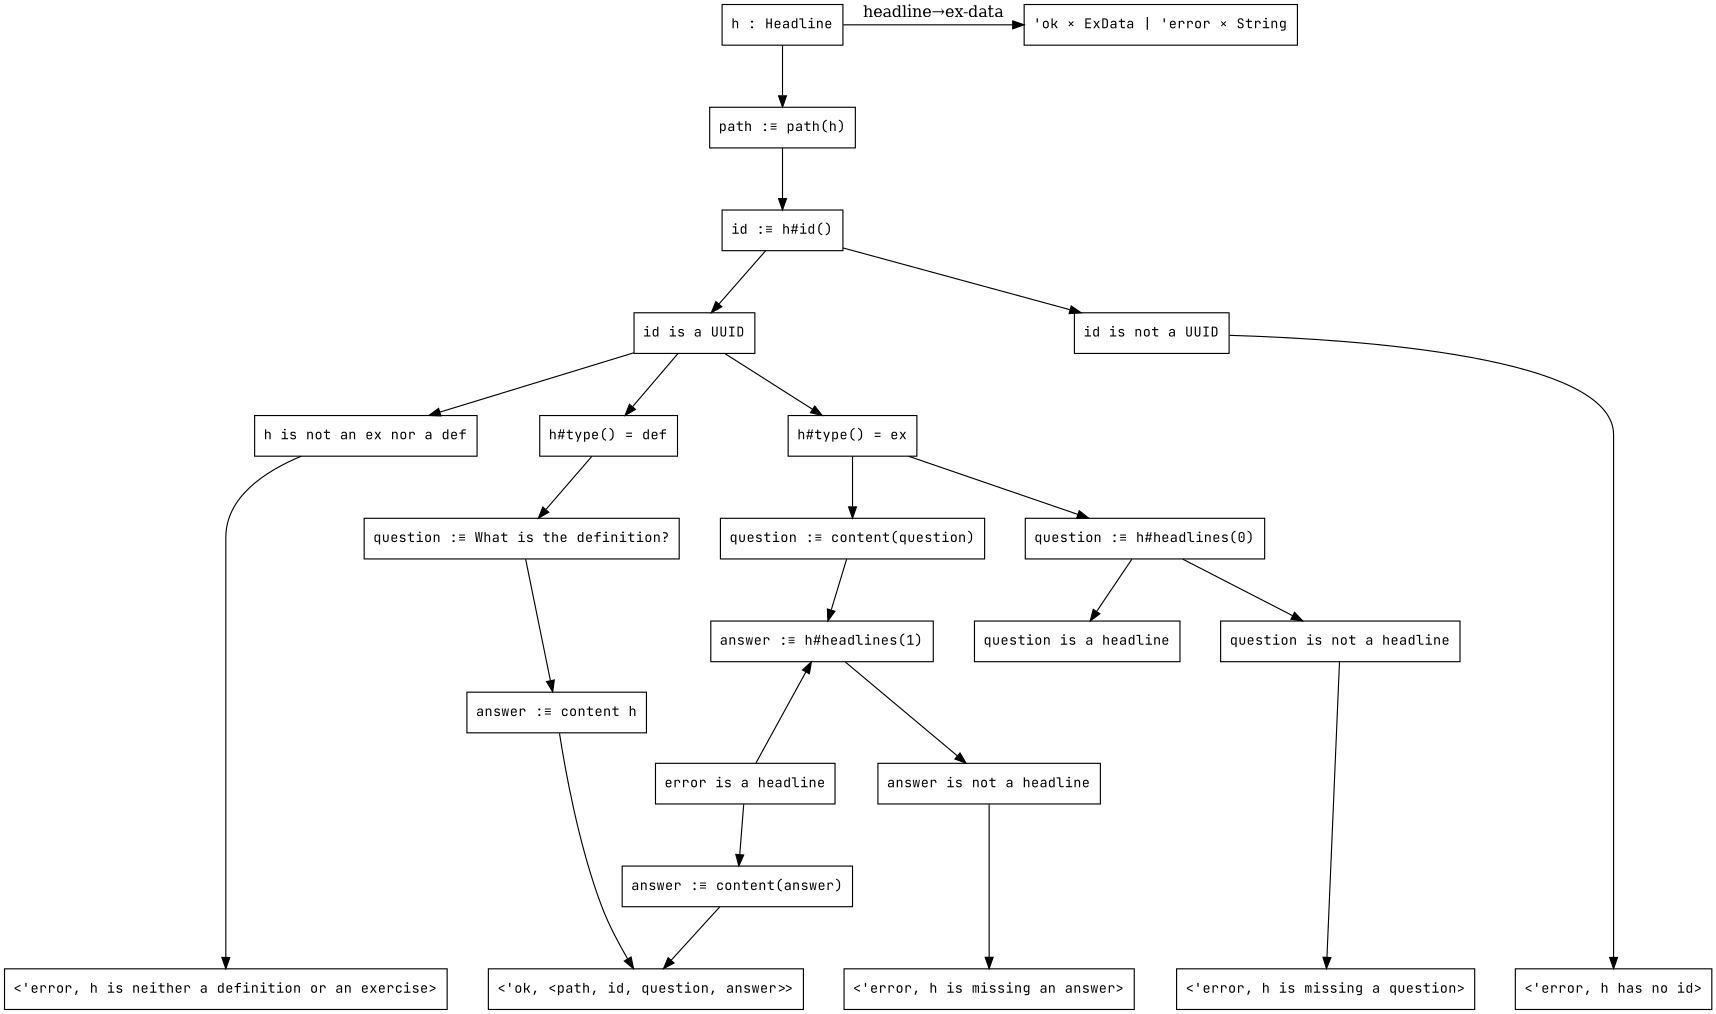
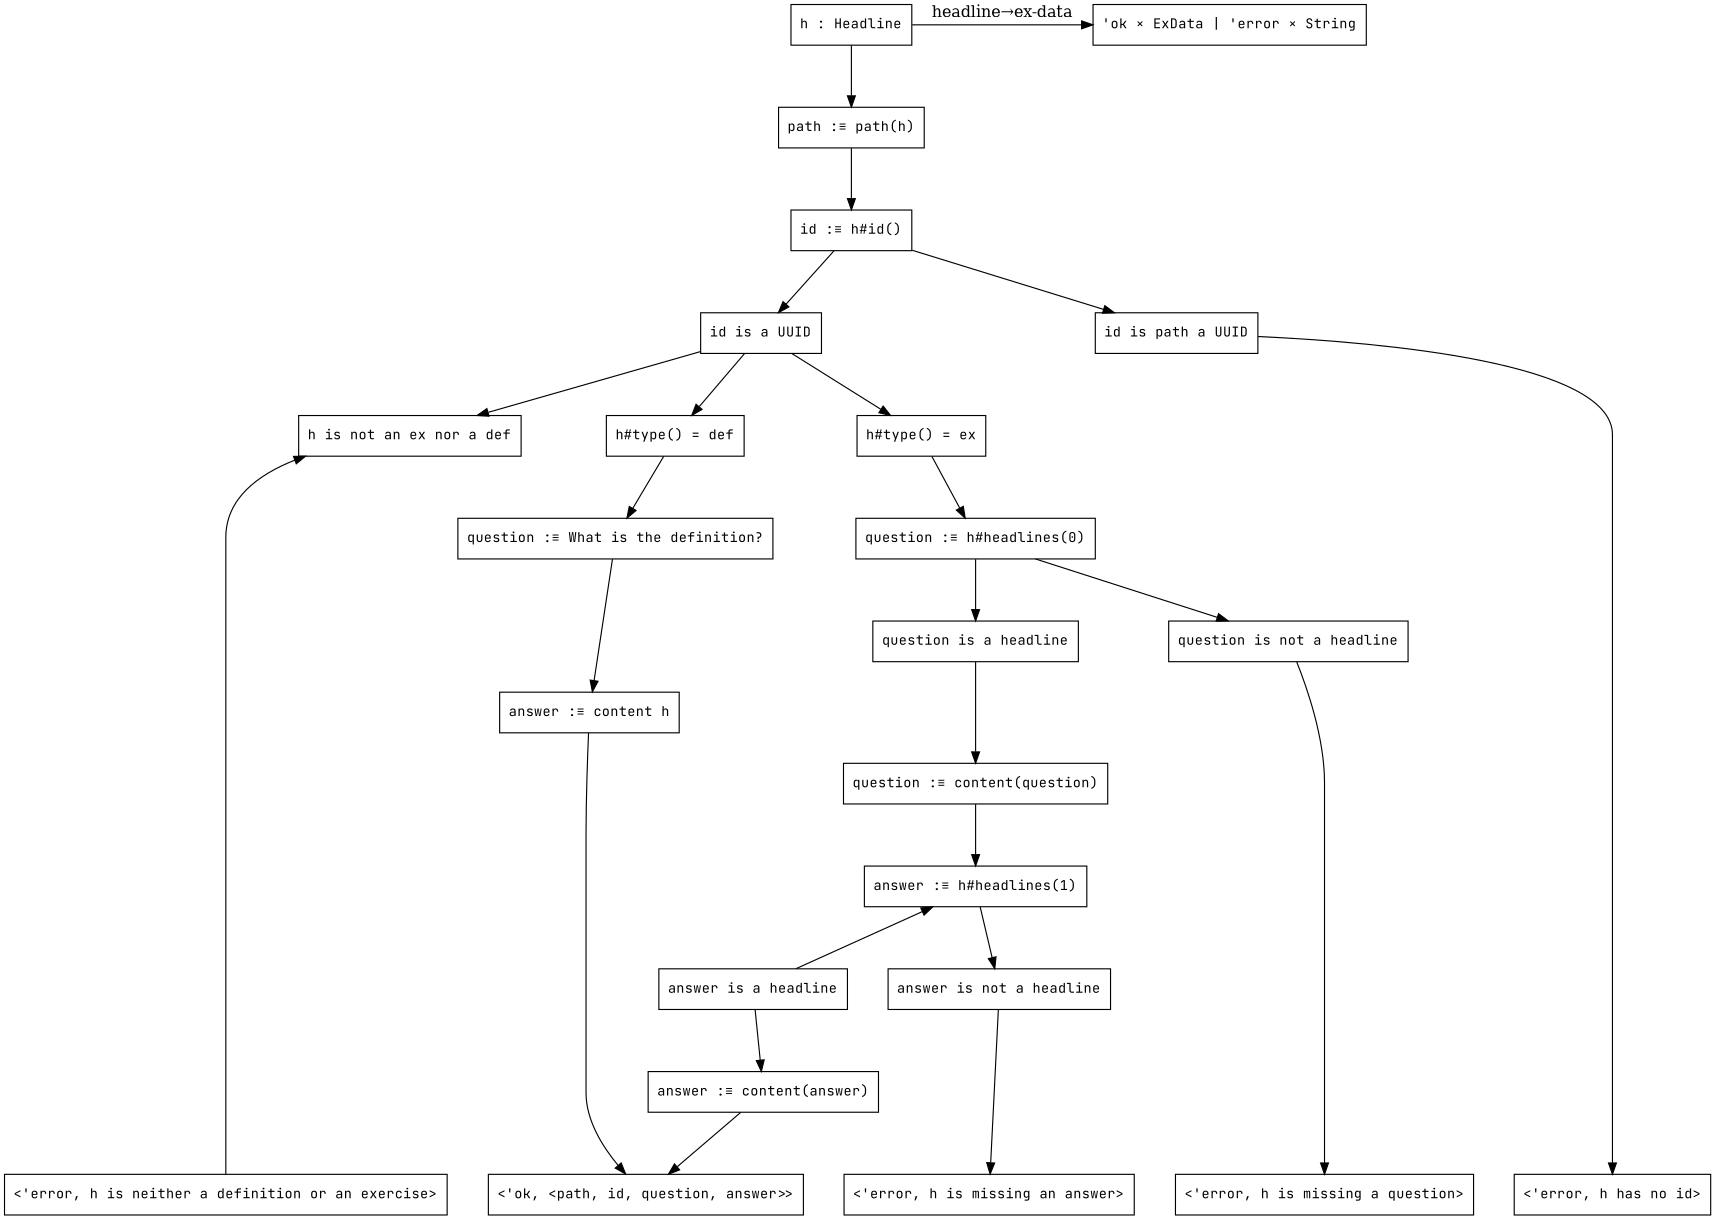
(1152, 333) -> (1177, 333)
(853, 481) -> (976, 707)
(226, 689) -> (226, 801)
(745, 784) -> (753, 989)
